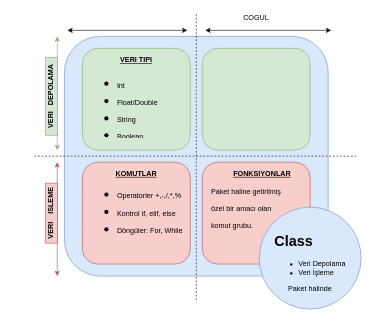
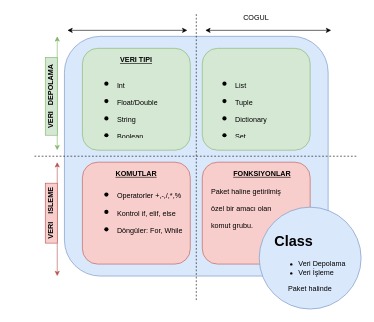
none -> (251, 102)
